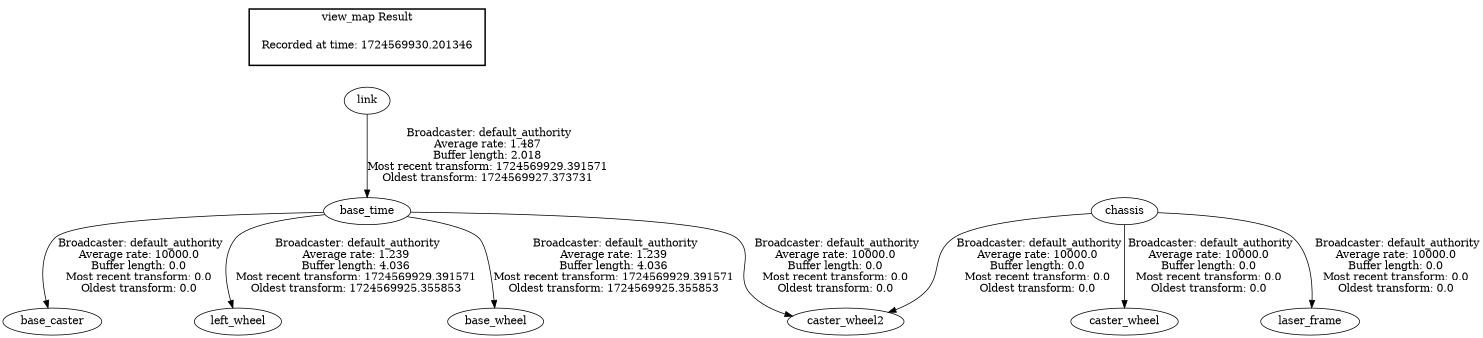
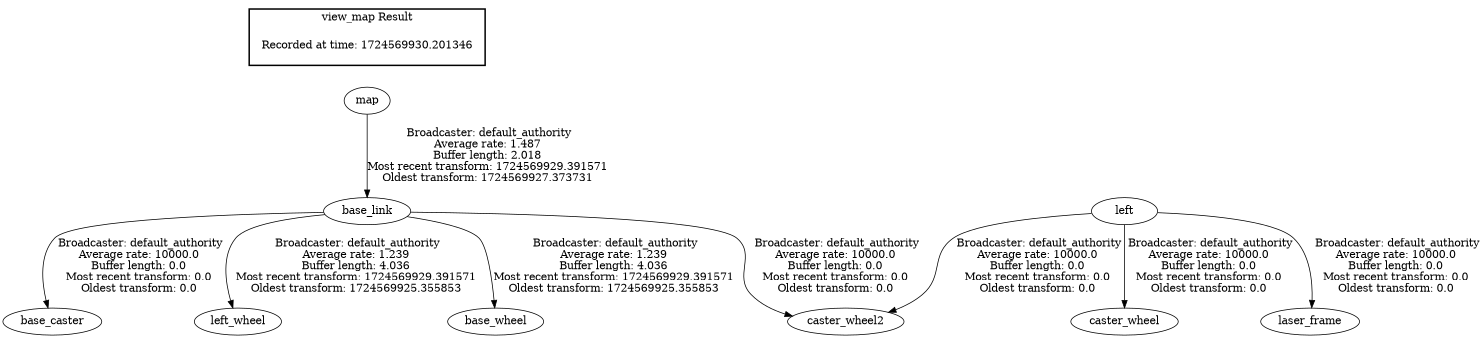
(367, 101) -> (367, 101)
(367, 211) -> (367, 211)
(1125, 211) -> (1125, 211)
